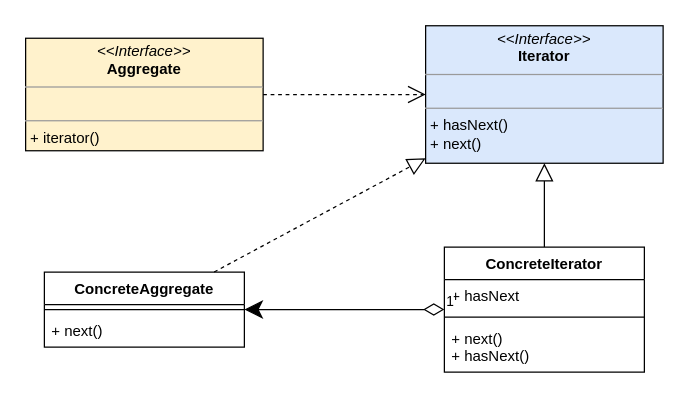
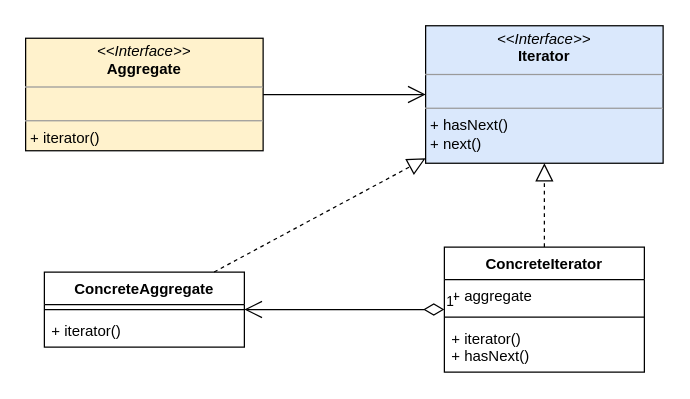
(343, 94) -> (343, 94)
(544, 213) -> (544, 213)
(487, 296) -> (496, 296)
(260, 309) -> (254, 309)
(83, 331) -> (98, 331)
(483, 339) -> (498, 339)
